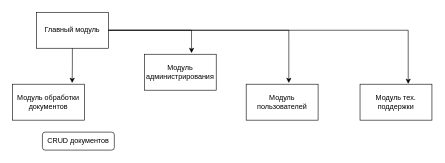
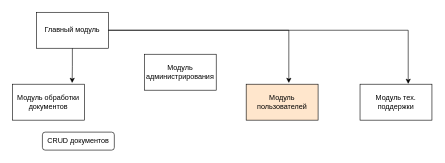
(192, 41) -> none
(282, 102) -> (282, 102)
